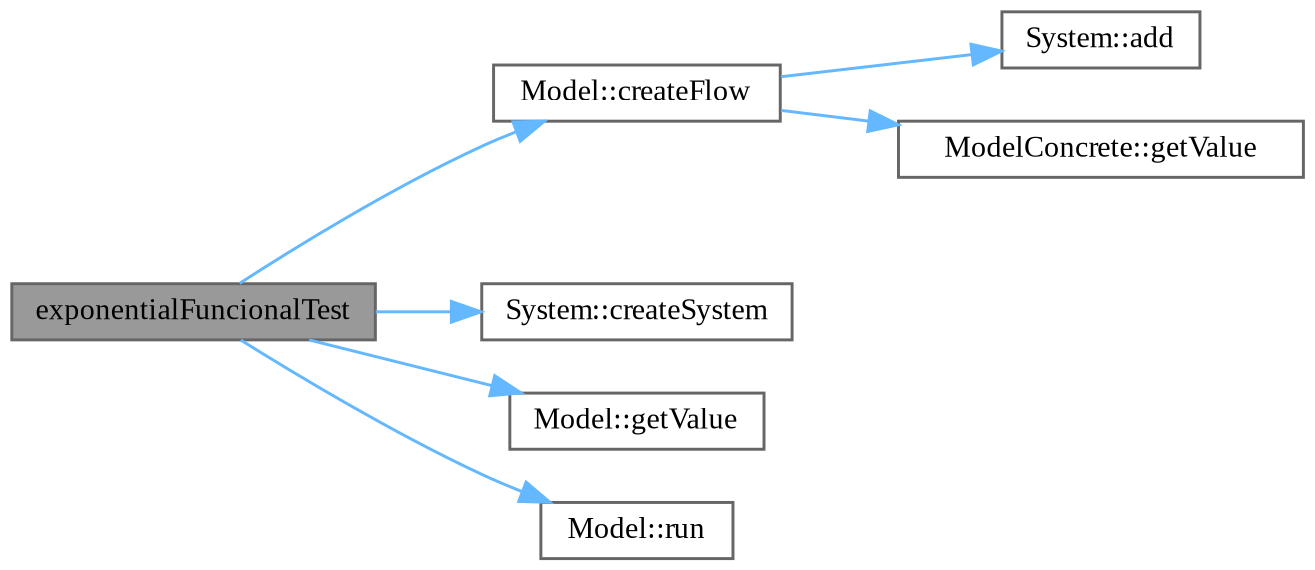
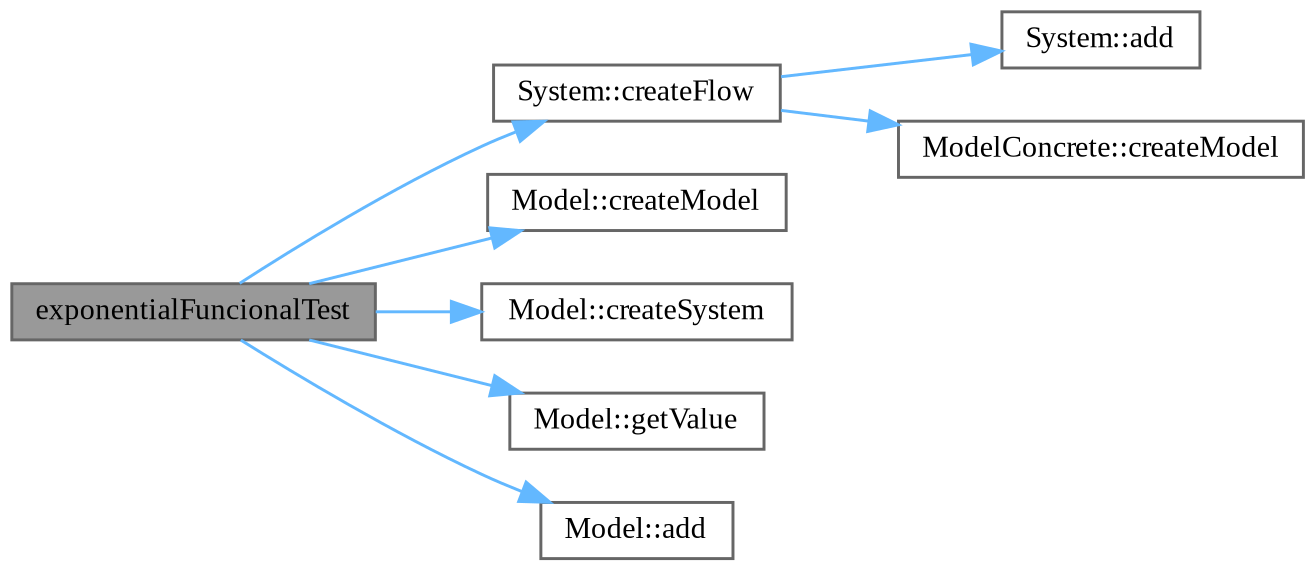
(637, 93) -> (637, 93)
(1101, 149) -> (1101, 149)
none -> (637, 202)
(637, 312) -> (637, 312)
(637, 531) -> (637, 531)
